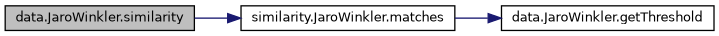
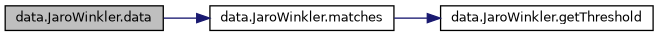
(100, 18) -> (84, 18)
(348, 18) -> (302, 18)
